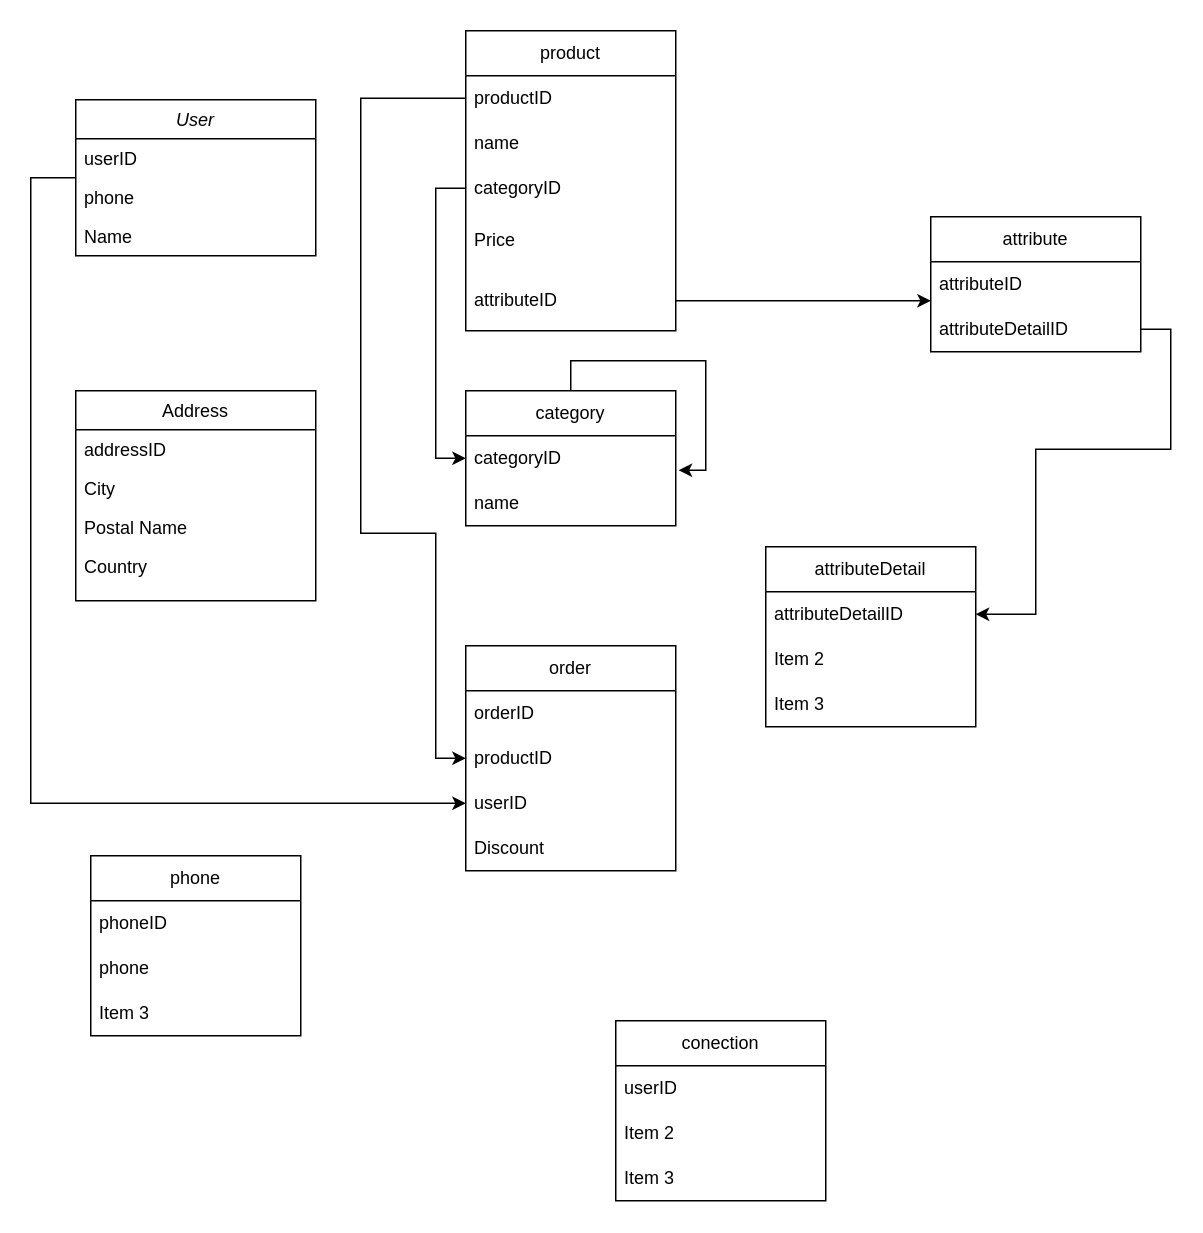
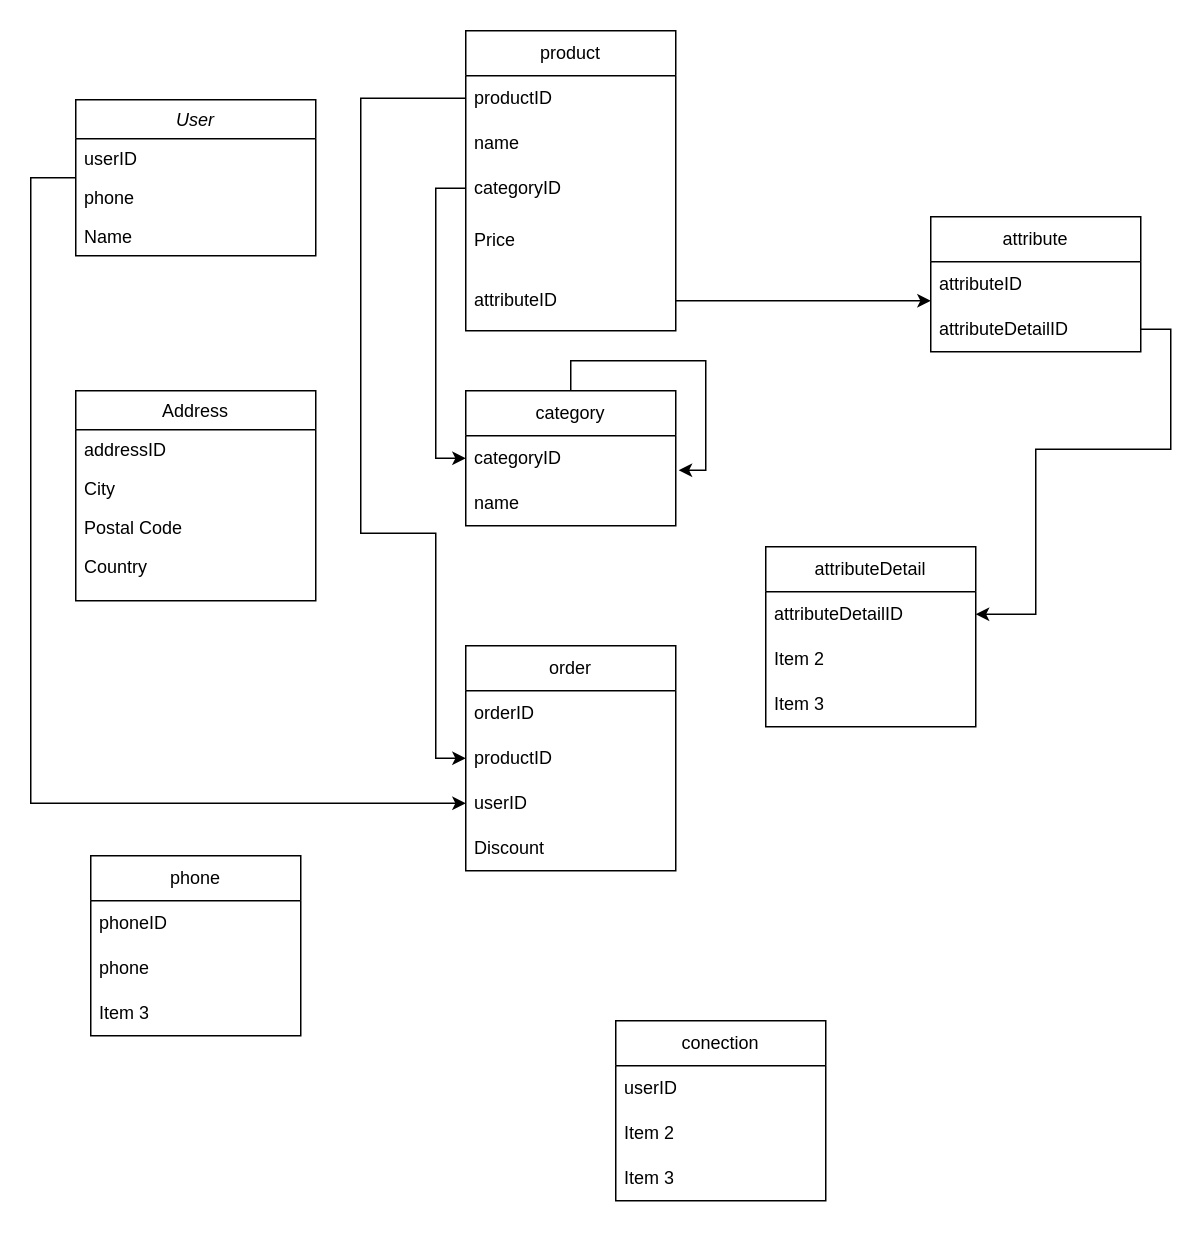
(135, 528) -> (135, 528)
